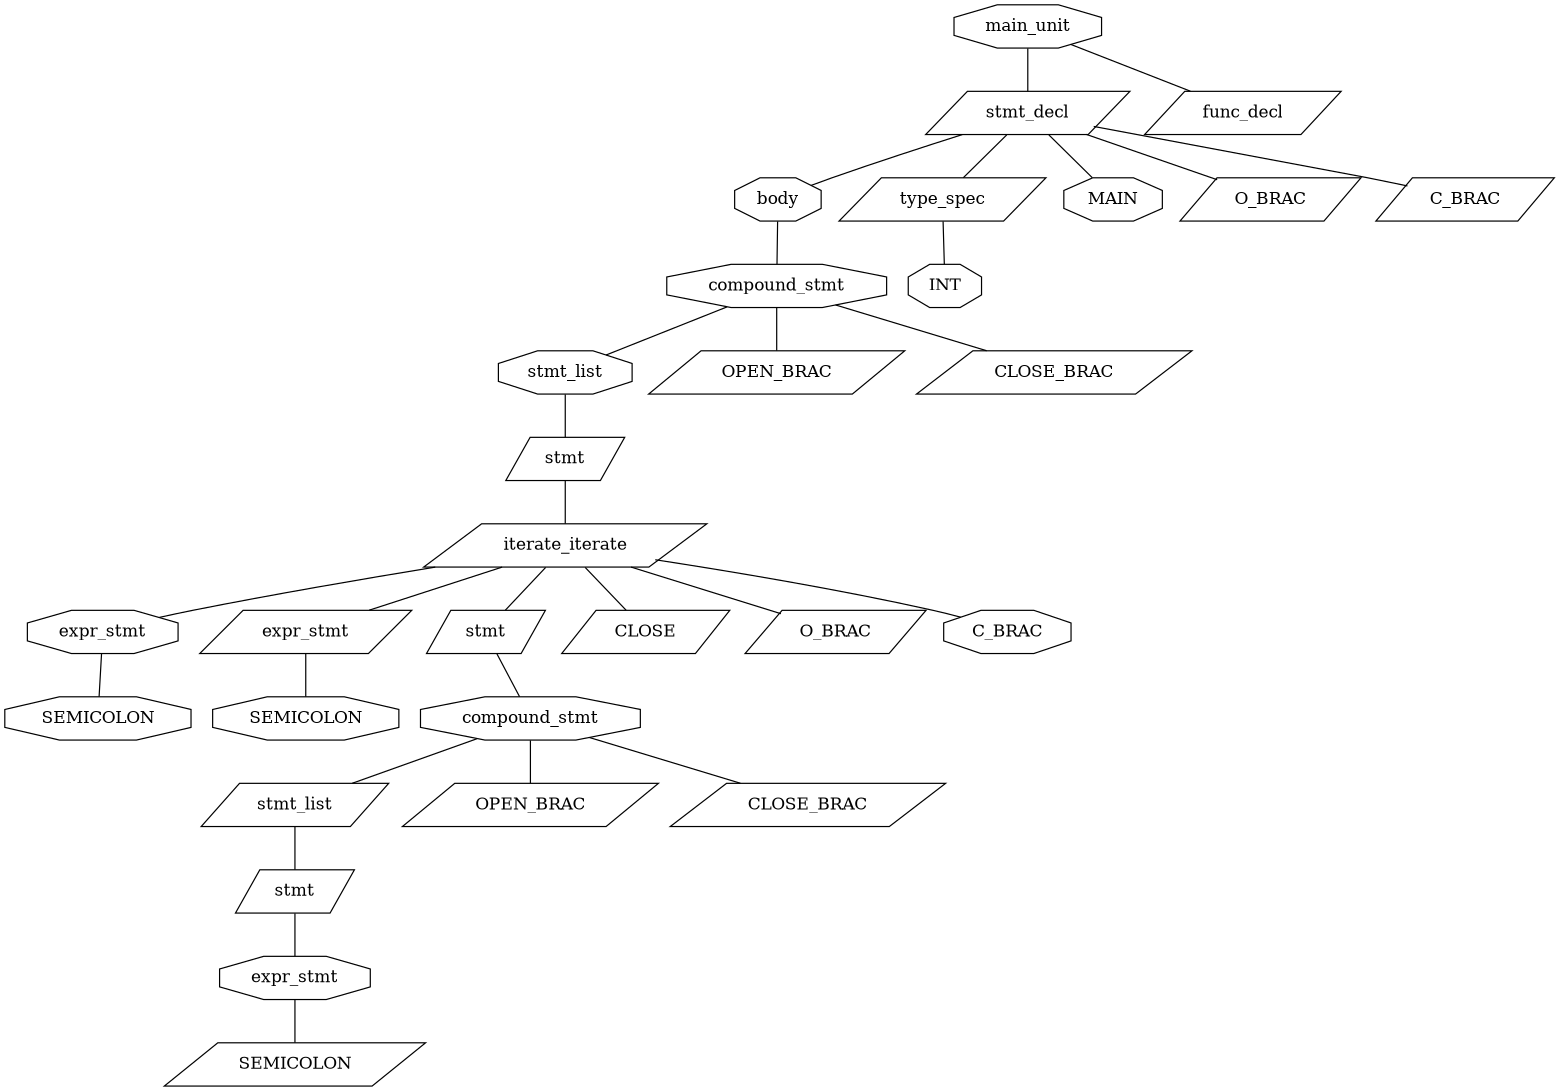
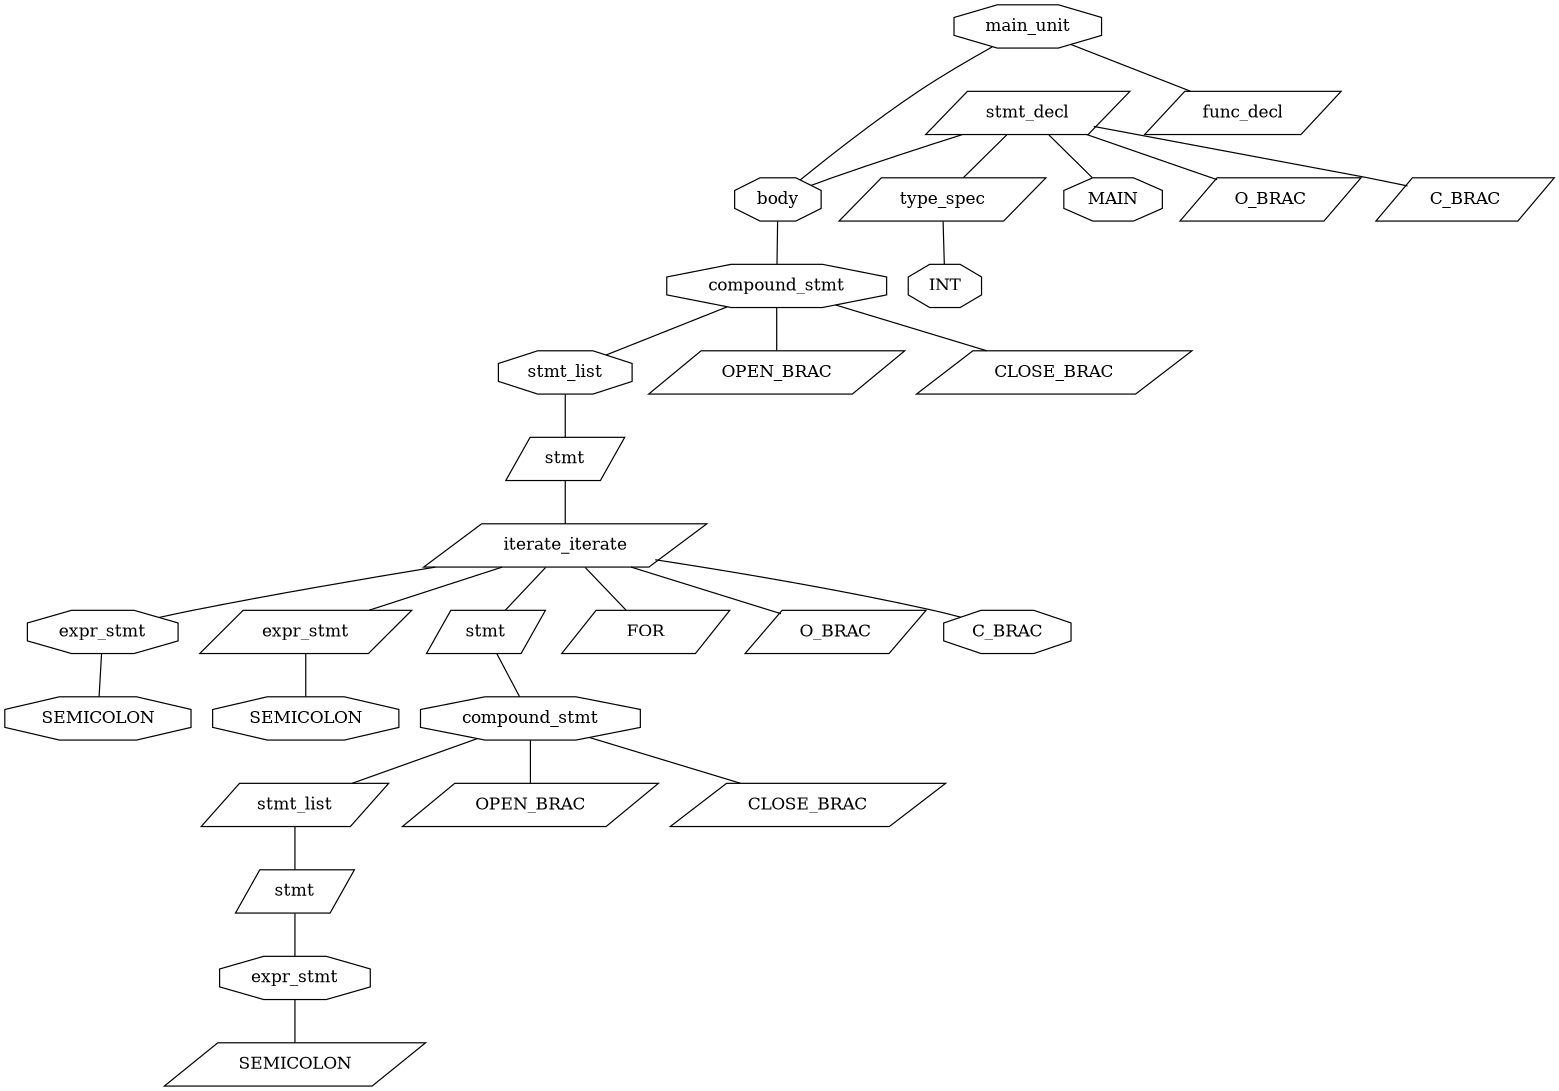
(1028, 70) -> (893, 109)
(646, 632) -> (646, 632)
